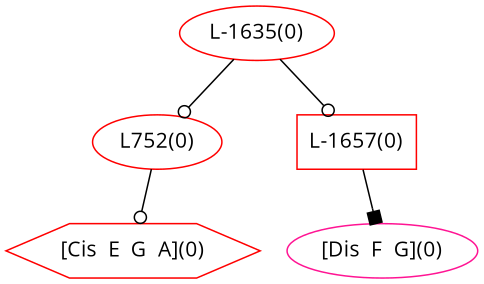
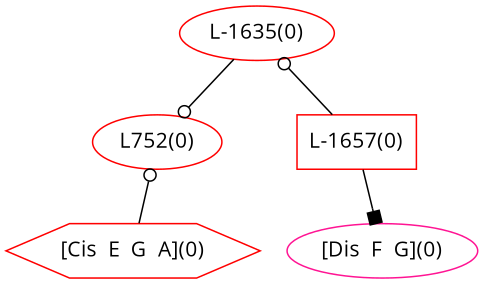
(302, 82) -> (310, 91)
(147, 190) -> (144, 202)
